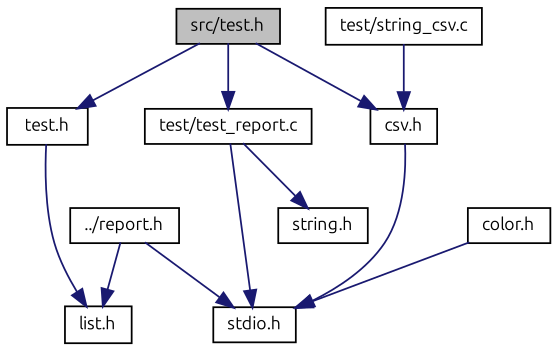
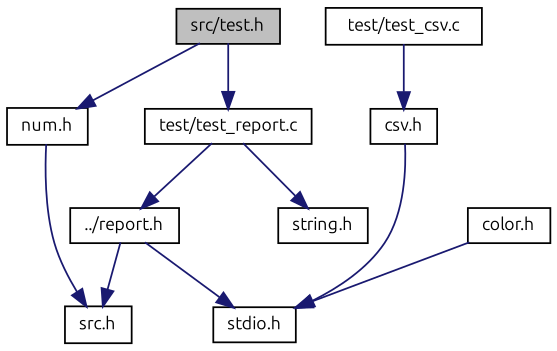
(404, 26) -> (404, 26)
(308, 72) -> none
(47, 126) -> (47, 126)
(240, 217) -> (183, 170)
(98, 325) -> (98, 325)
